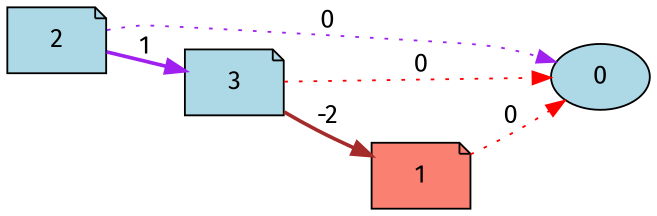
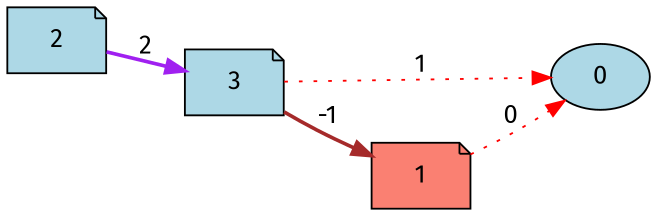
(323, 35) -> none
(146, 47) -> (146, 47)
(421, 65) -> (421, 65)
(328, 116) -> (328, 116)
